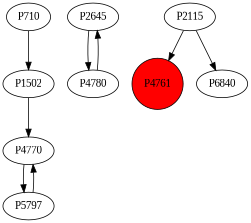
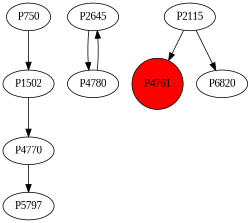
(29, 17) -> (29, 17)
(222, 84) -> (222, 84)
(34, 182) -> none
